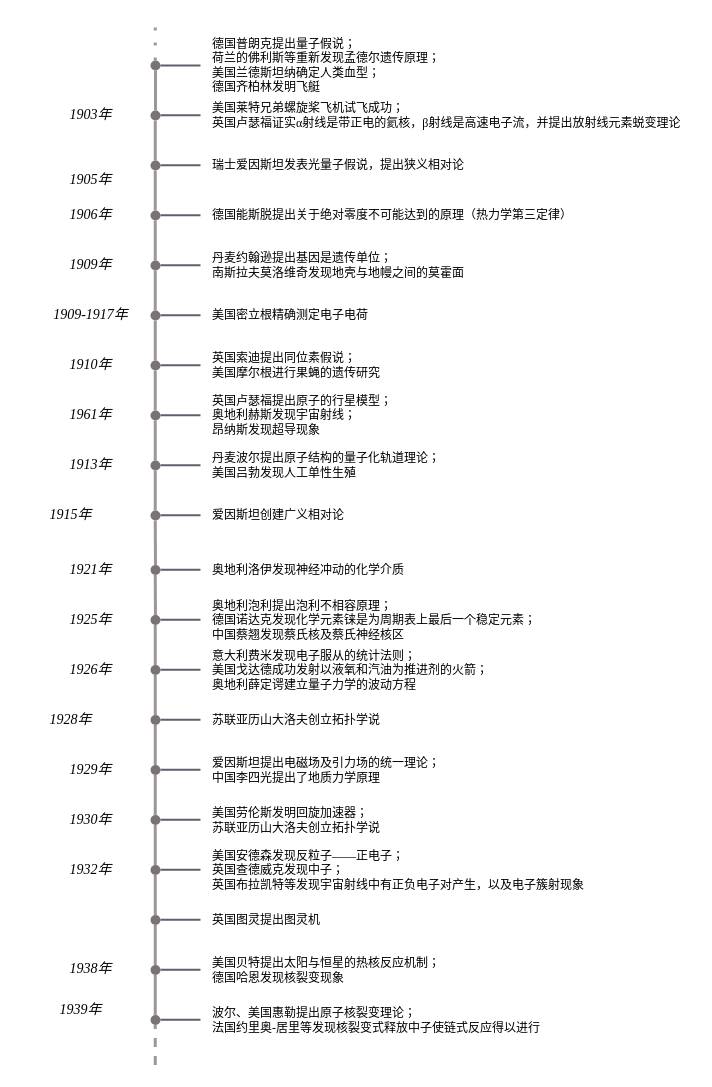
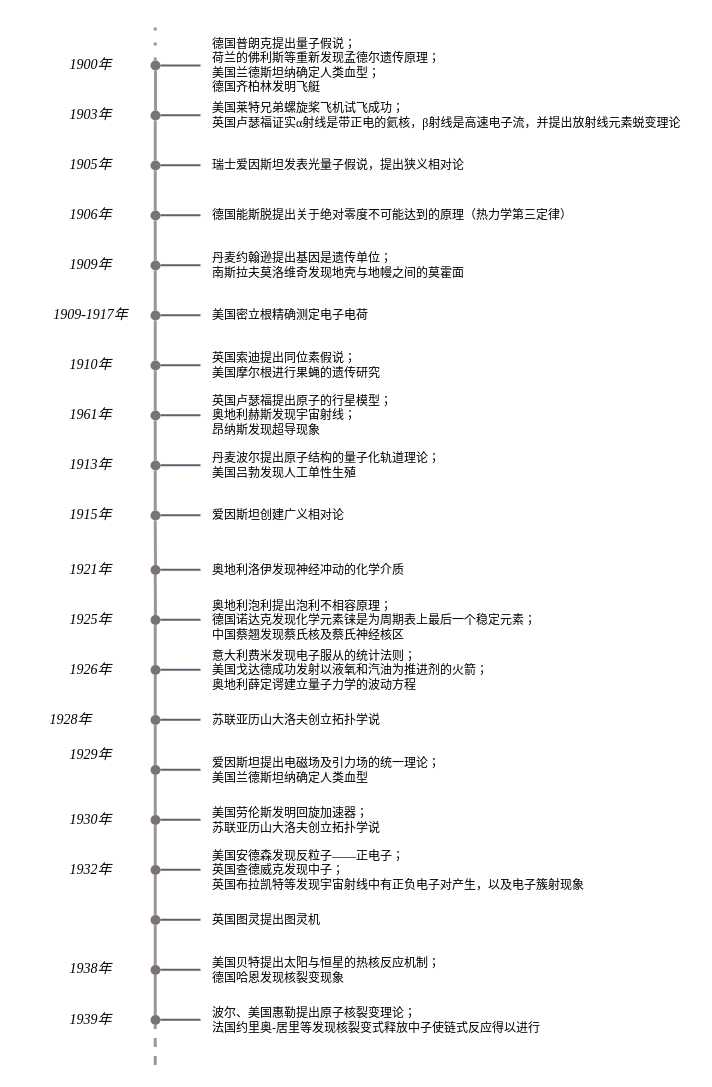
none -> (91, 66)
(91, 181) -> (91, 166)
(71, 515) -> (91, 515)
(91, 770) -> (91, 755)
(327, 771) -> (327, 771)
(81, 1010) -> (91, 1020)
